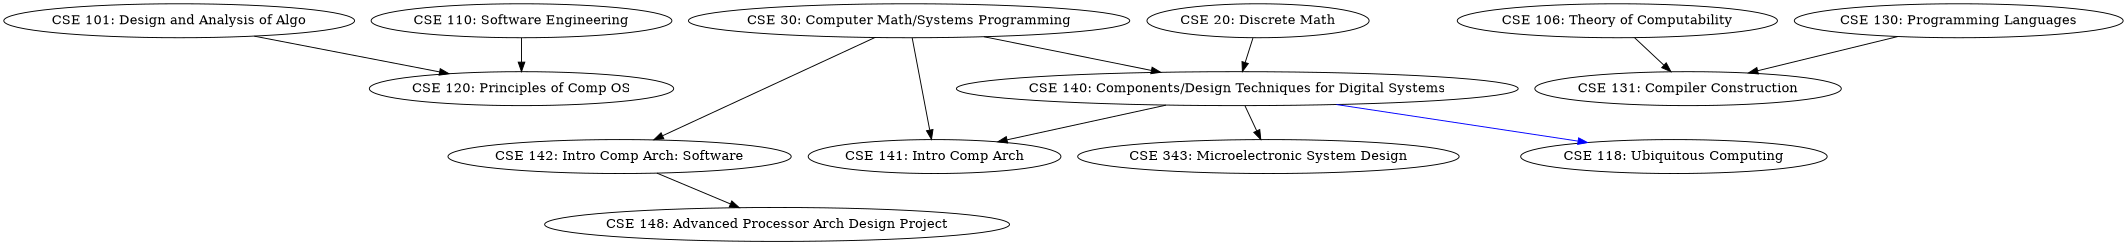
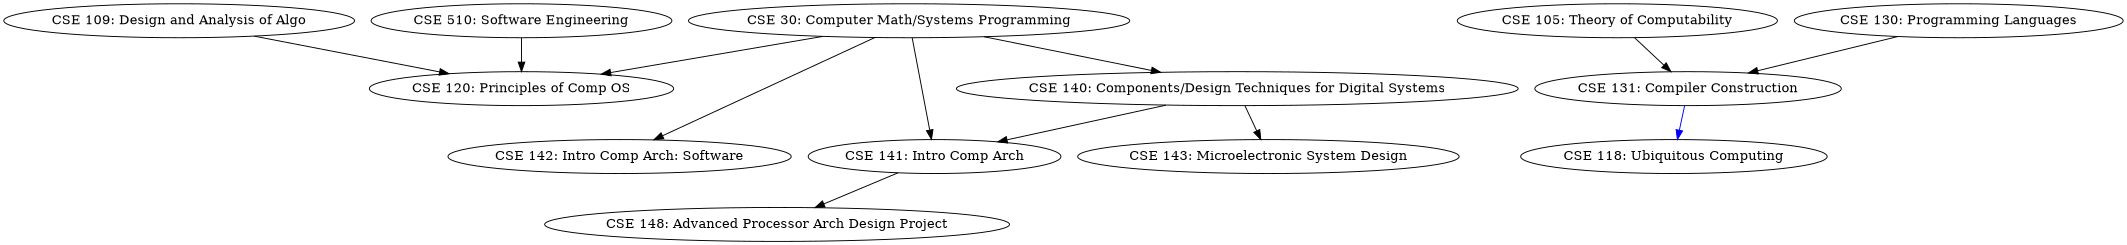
(179, 21) -> (179, 21)
(522, 21) -> (522, 21)
(1258, 21) -> none
(1617, 21) -> (1617, 21)
none -> (717, 54)
(1457, 123) -> (1682, 118)
(1268, 157) -> (1268, 157)
(694, 189) -> (861, 188)
